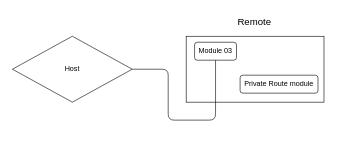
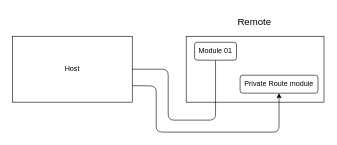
(216, 51) -> (216, 51)
(72, 69) -> (72, 69)
none -> (278, 131)
